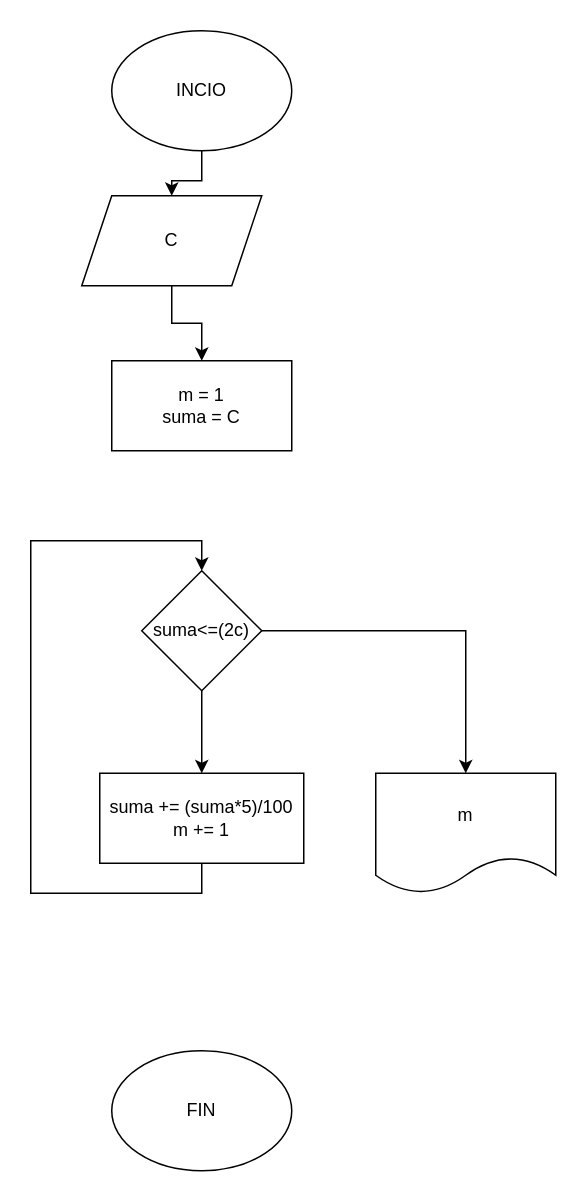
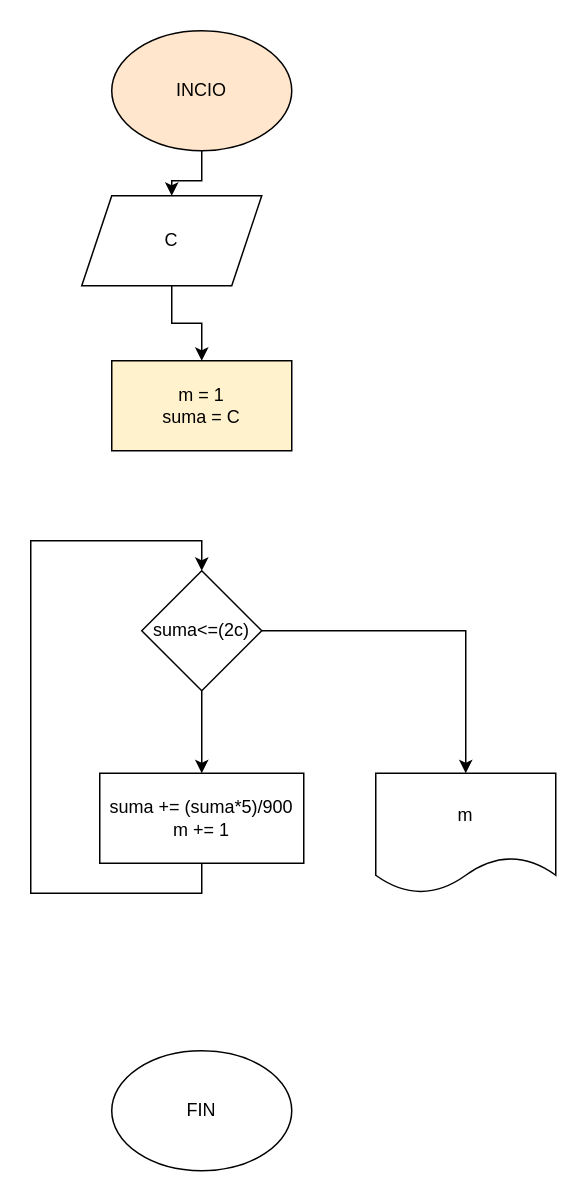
(202, 91) -> (202, 91)
(202, 406) -> (202, 406)
(202, 818) -> (202, 818)
